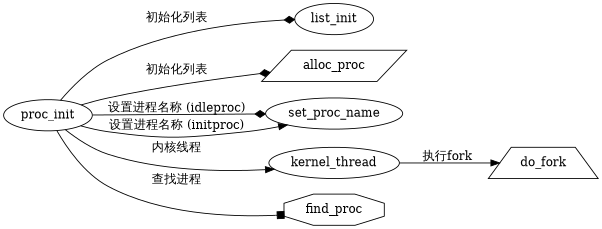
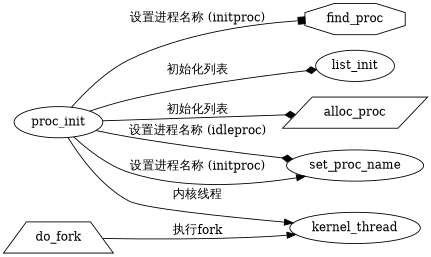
(445, 163) -> (195, 239)
(177, 180) -> (198, 18)
